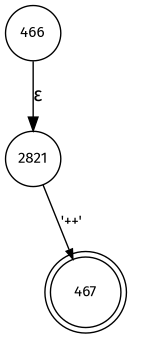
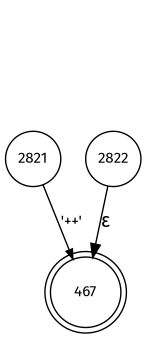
(33, 33) -> none
none -> (113, 159)
